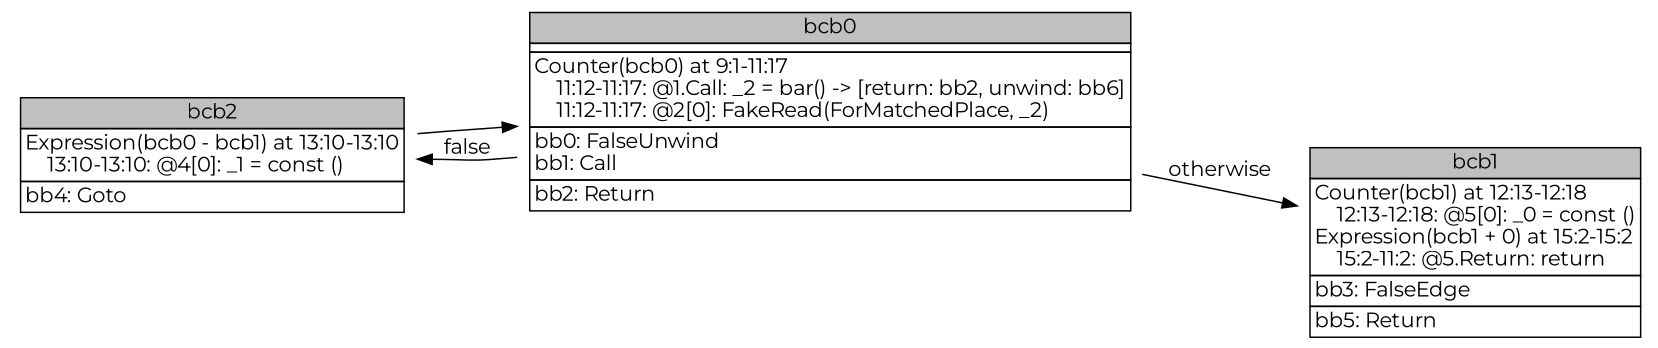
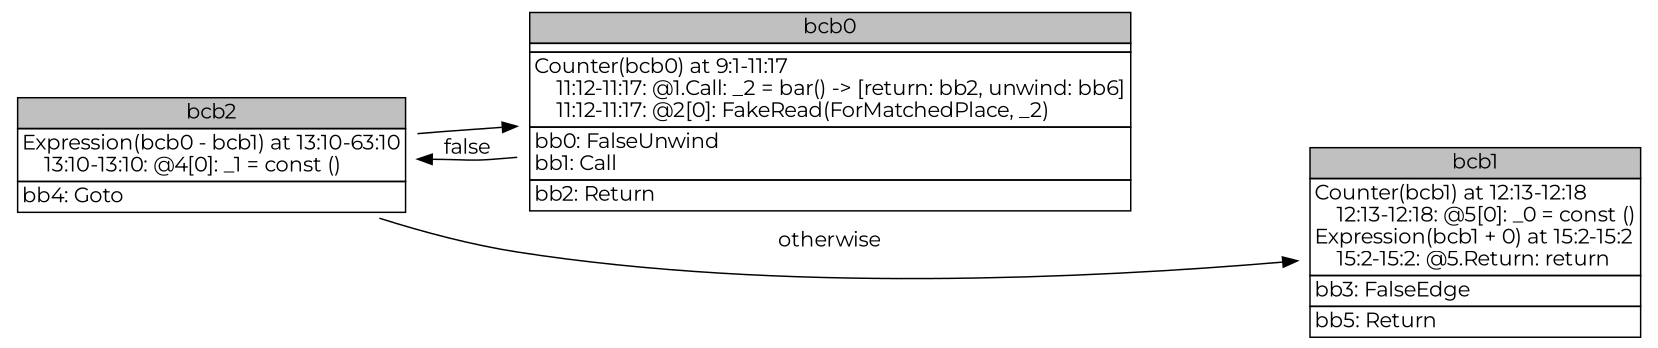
(212, 143) -> (212, 143)
(1212, 189) -> (828, 278)
(1461, 259) -> (1463, 259)
